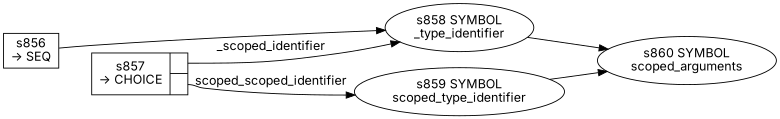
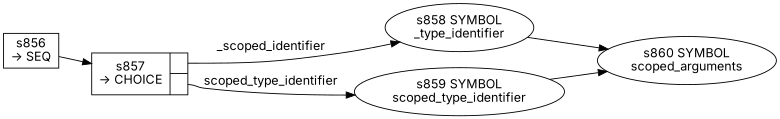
(218, 38) -> (71, 59)
(271, 81) -> (271, 81)
